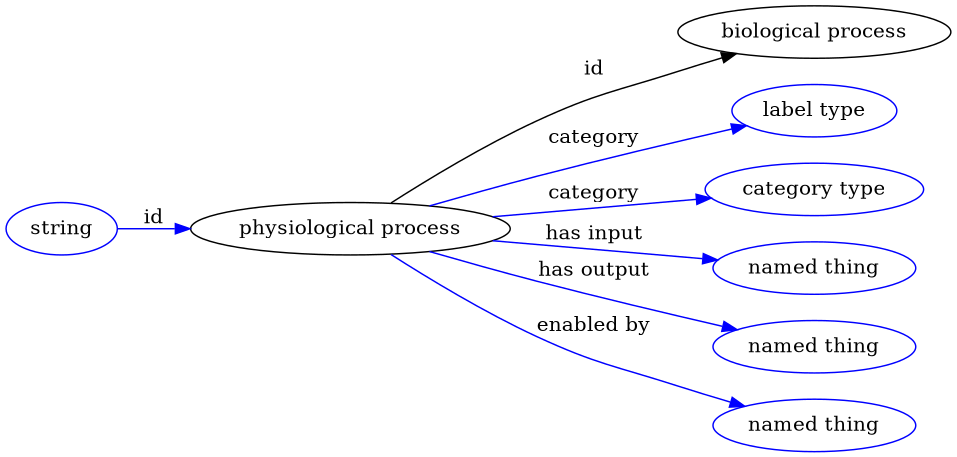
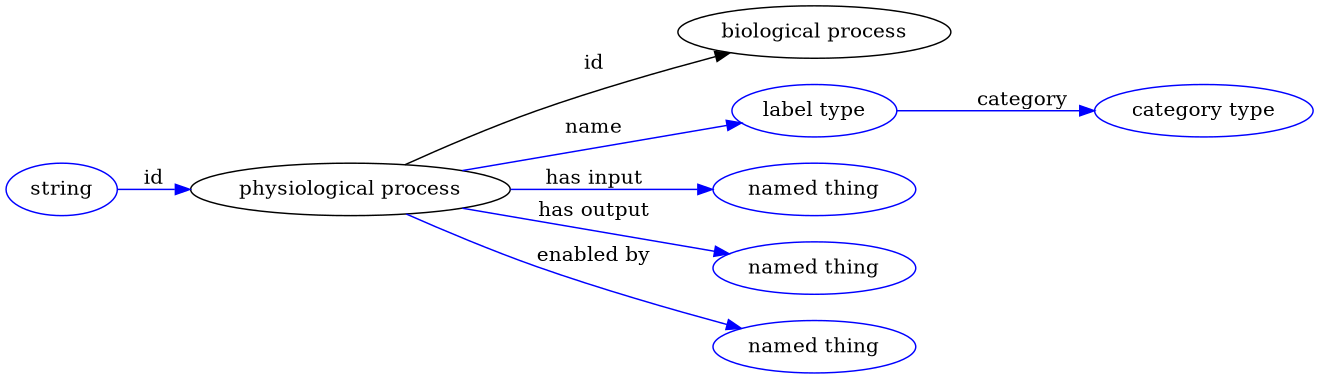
(594, 138) -> (594, 127)
(595, 208) -> (988, 111)
